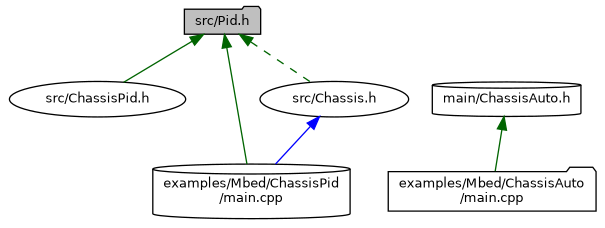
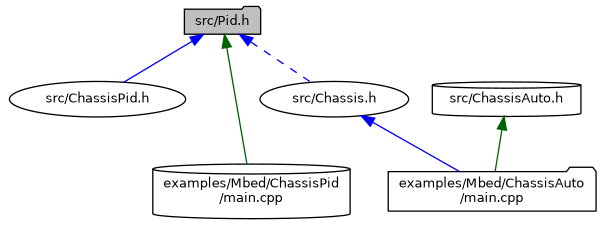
(158, 62) -> (158, 62)
(281, 62) -> (281, 62)
(507, 99) -> (507, 99)
(293, 145) -> (416, 147)
